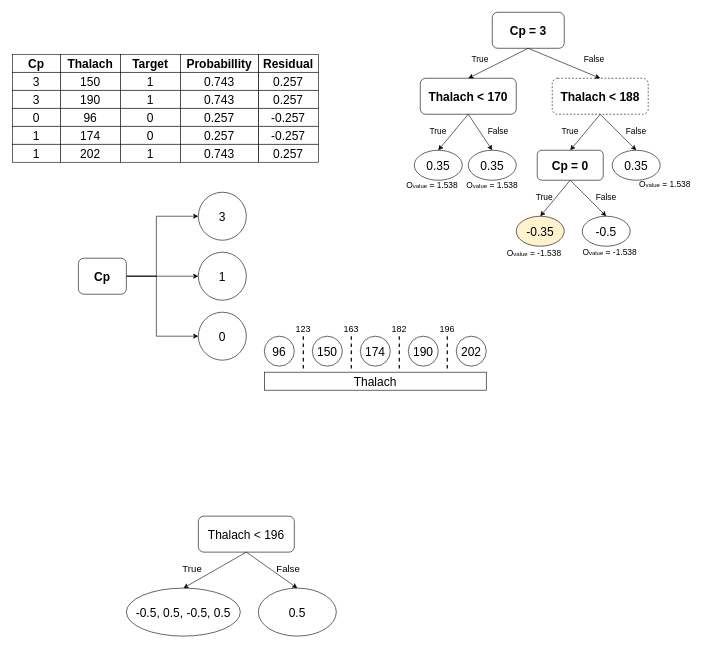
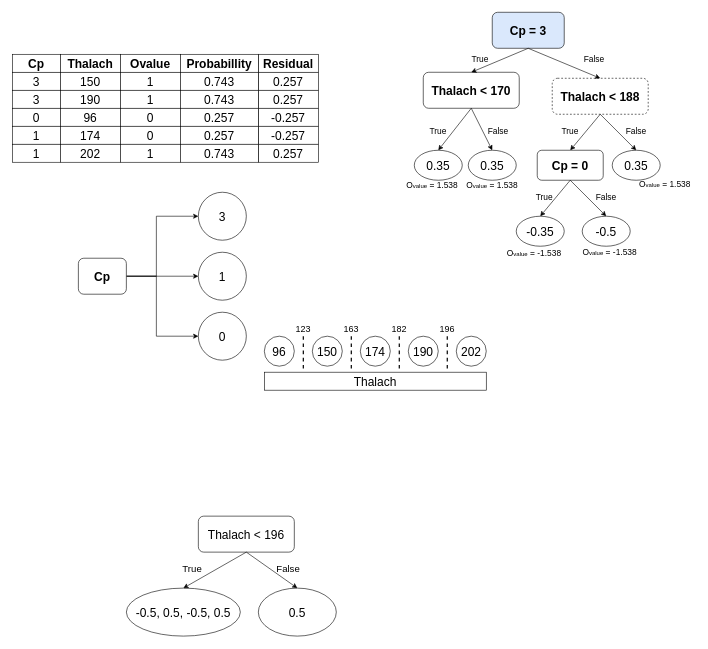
(528, 30) -> (528, 30)
(150, 63) -> (150, 63)
(468, 96) -> (471, 90)
(540, 231) -> (540, 231)
